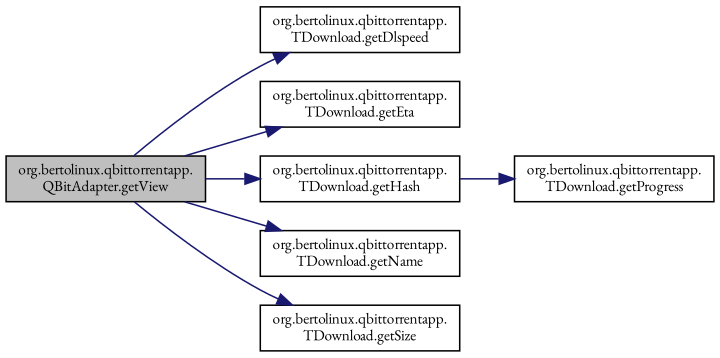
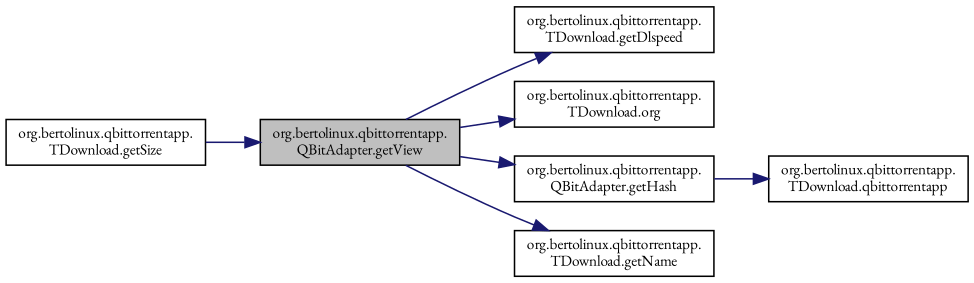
(360, 104) -> (614, 104)
(360, 179) -> (614, 179)
(614, 179) -> (868, 179)
(204, 255) -> (225, 142)
